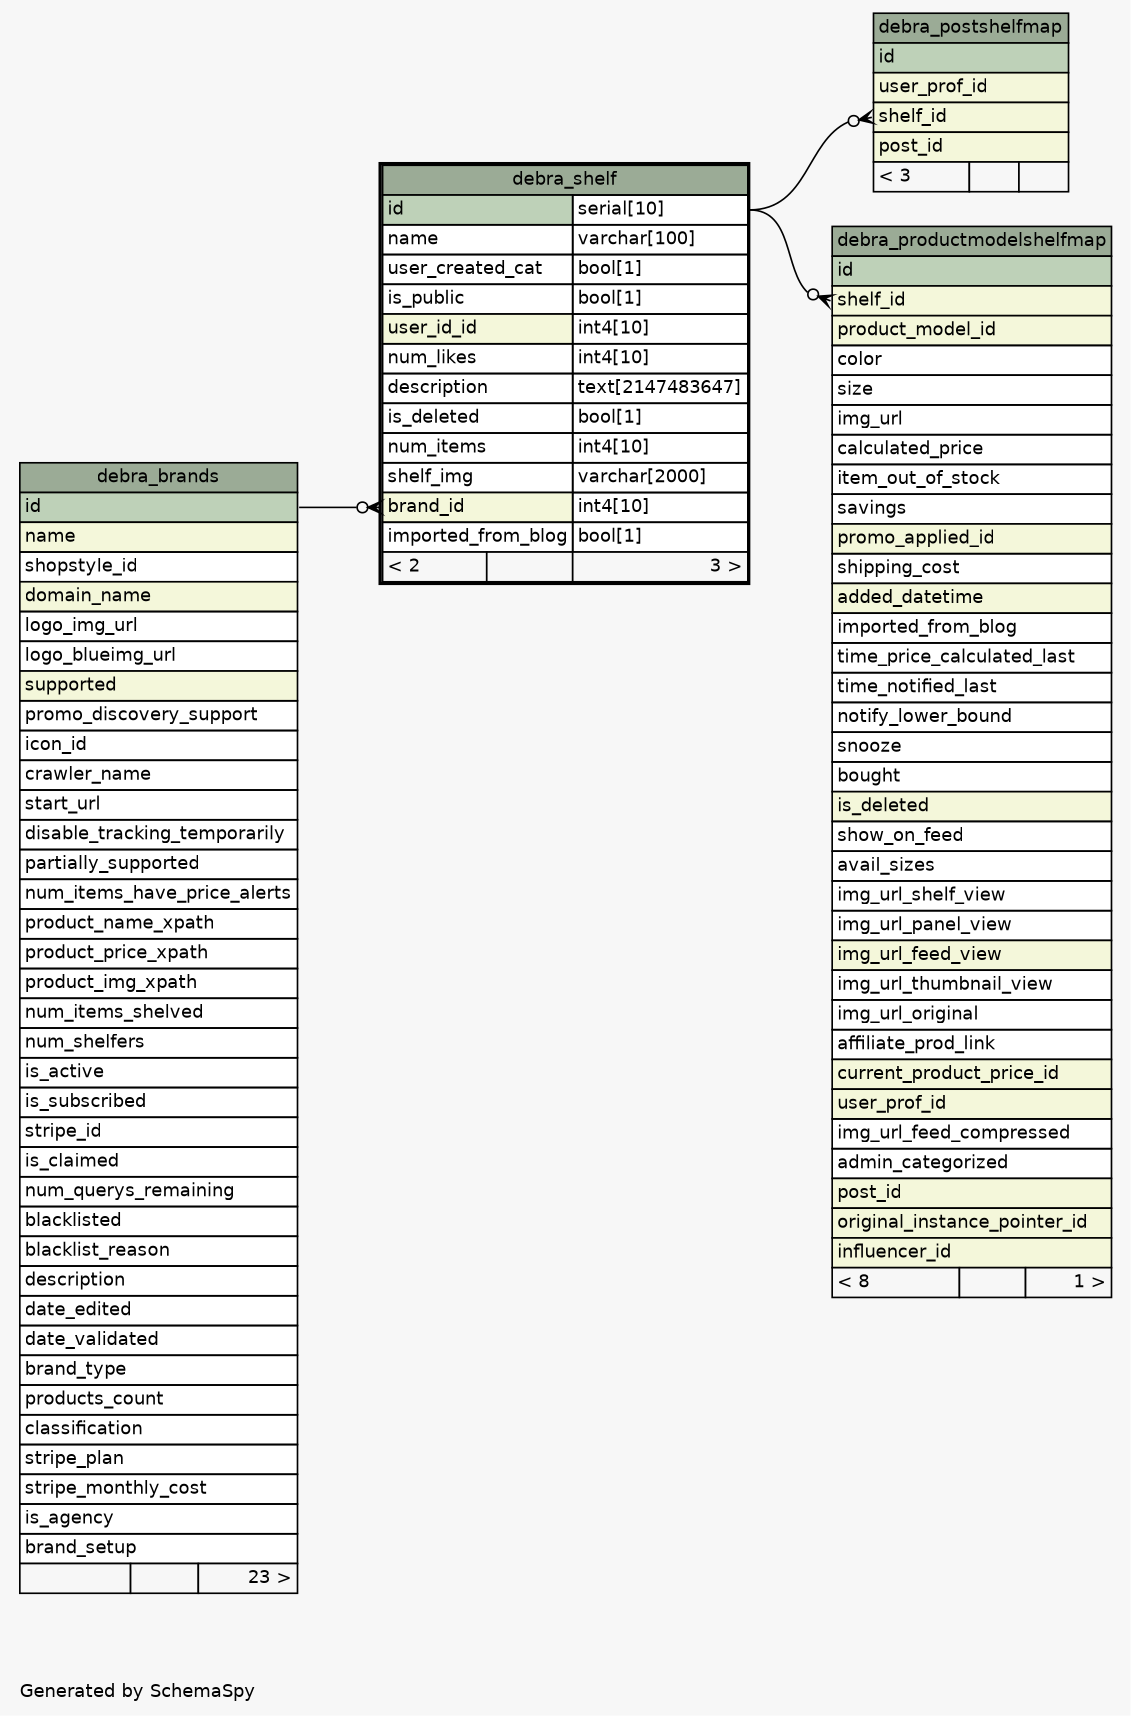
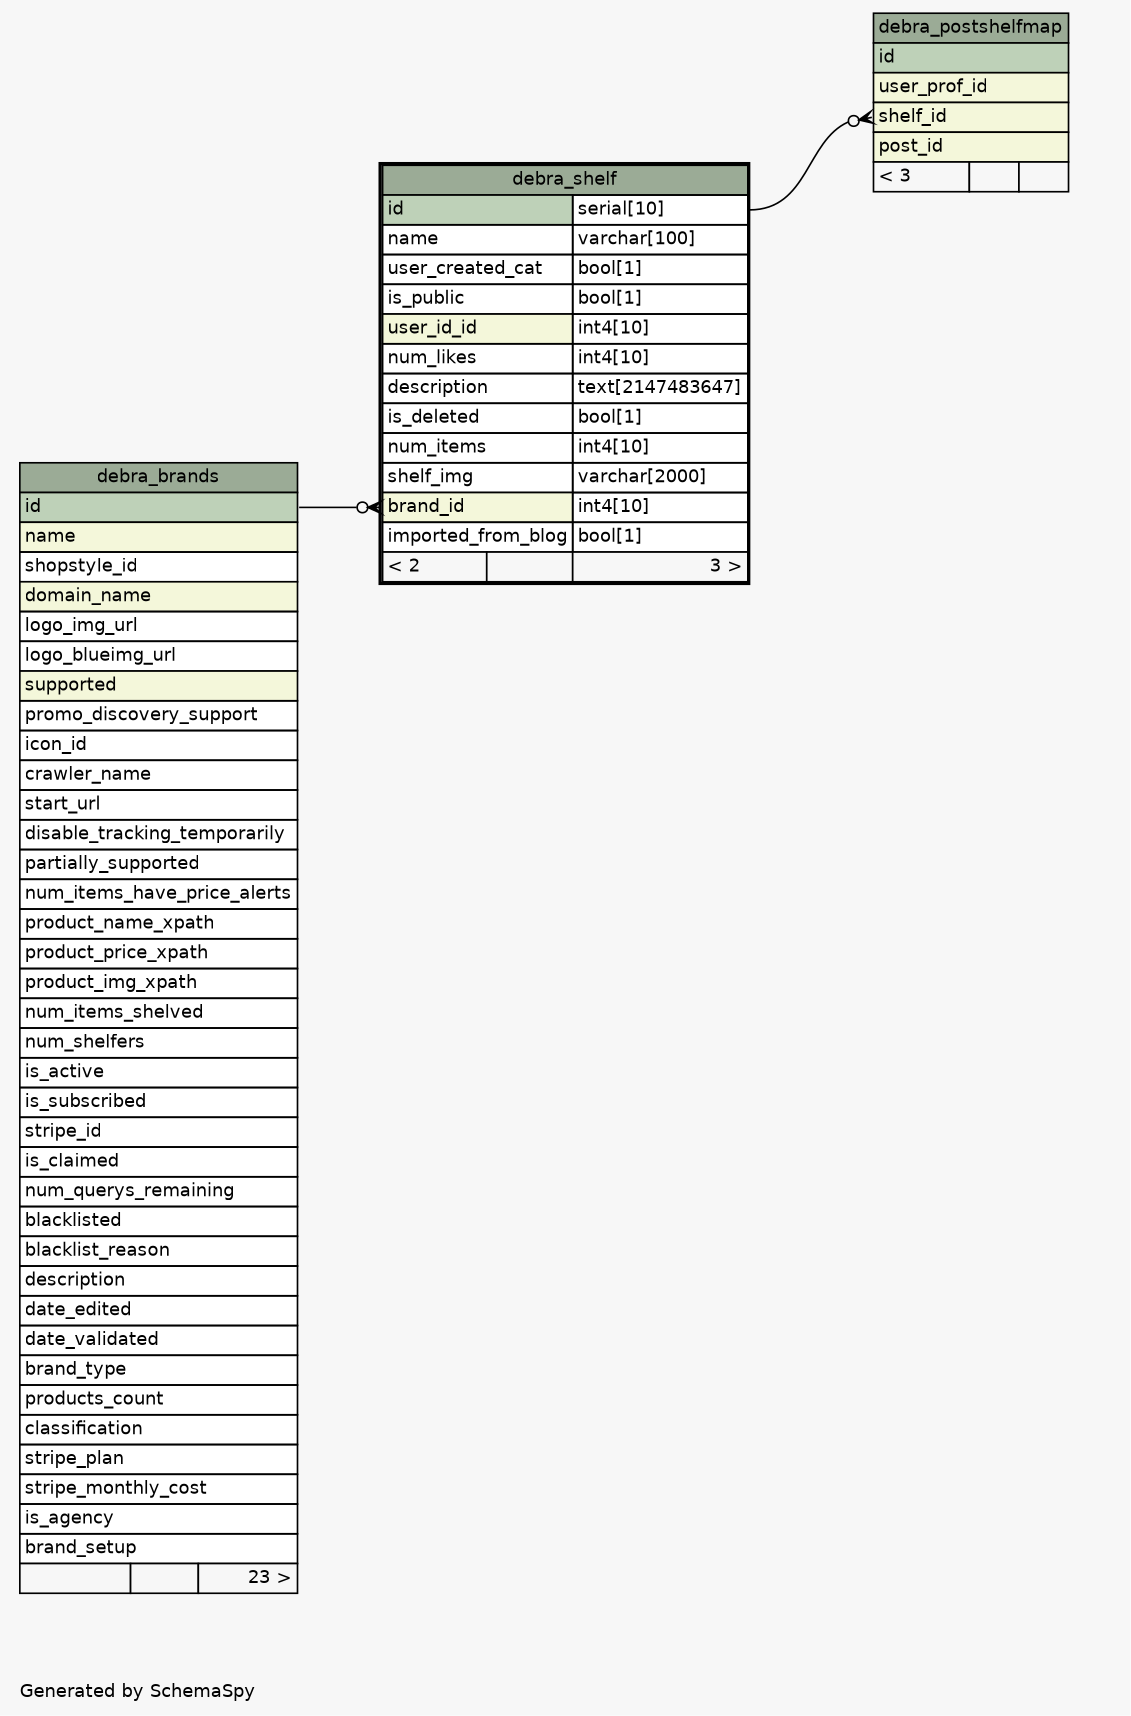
(971, 762) -> none
